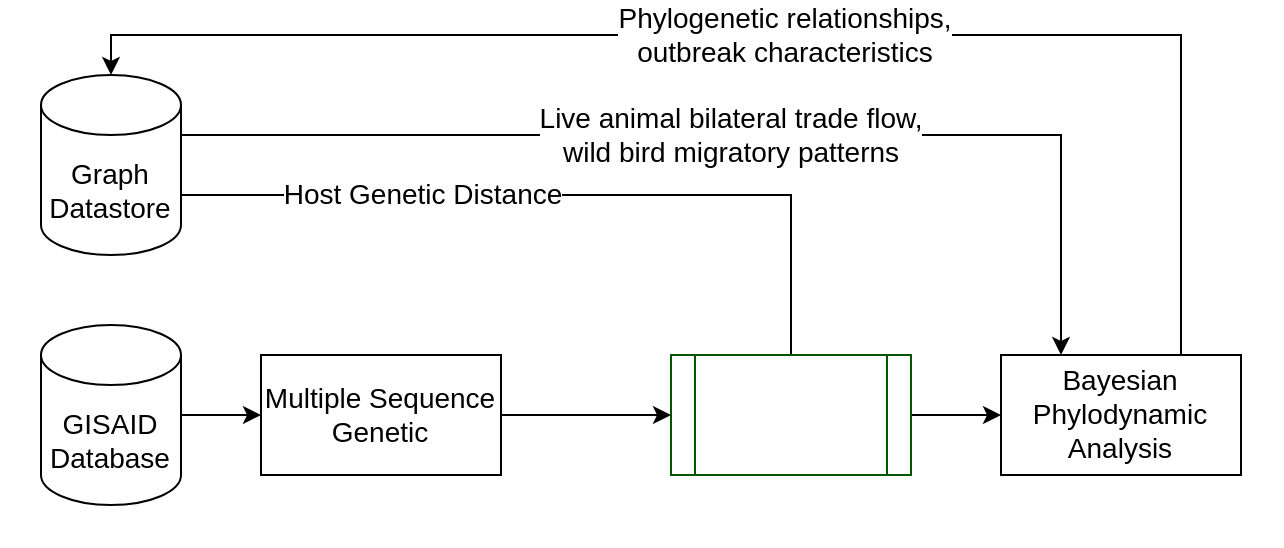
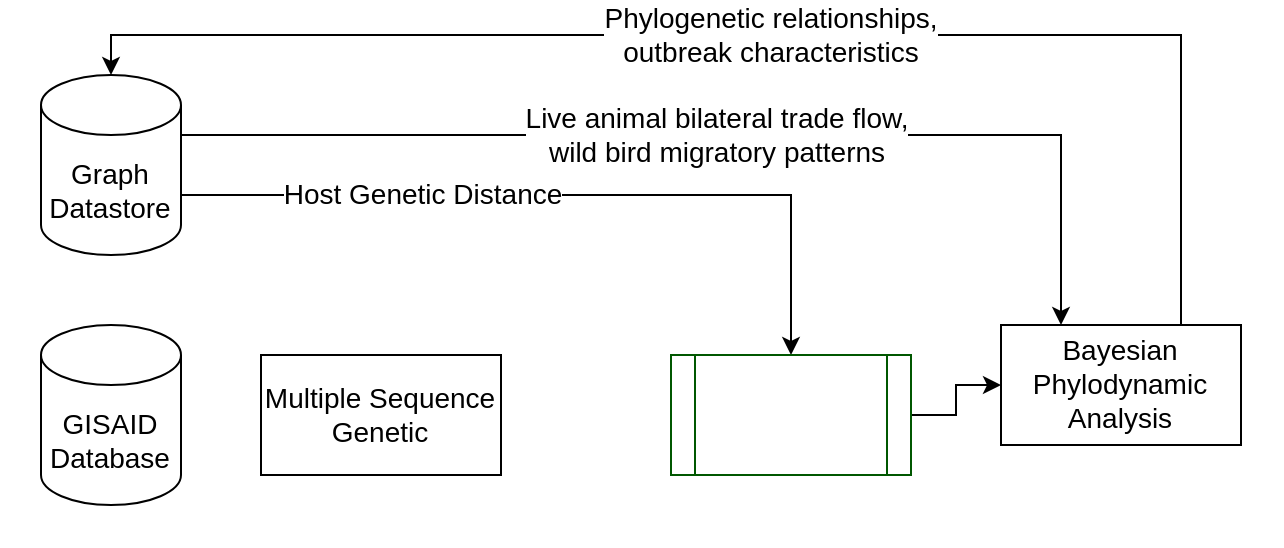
(791, 345) -> (791, 340)
(214, 415) -> none
(579, 415) -> none
(1121, 415) -> (1121, 385)
